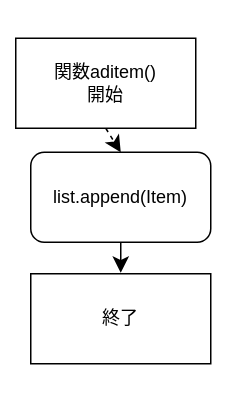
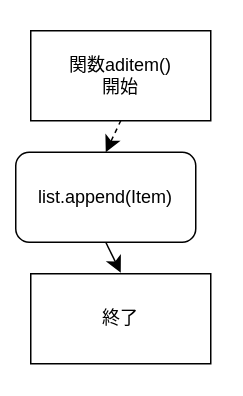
(106, 83) -> (121, 76)
(121, 197) -> (106, 197)
